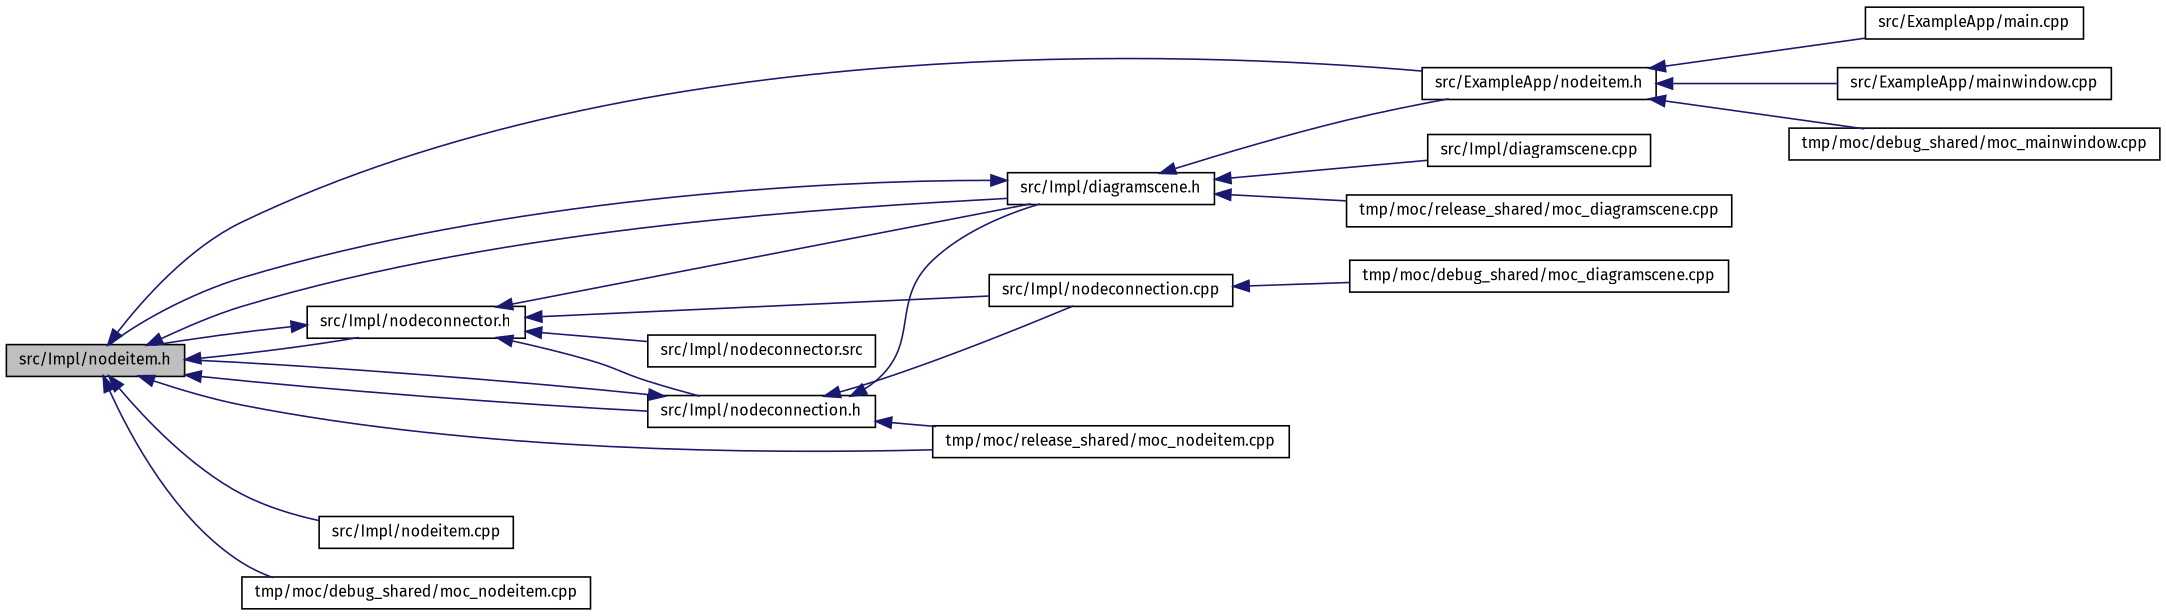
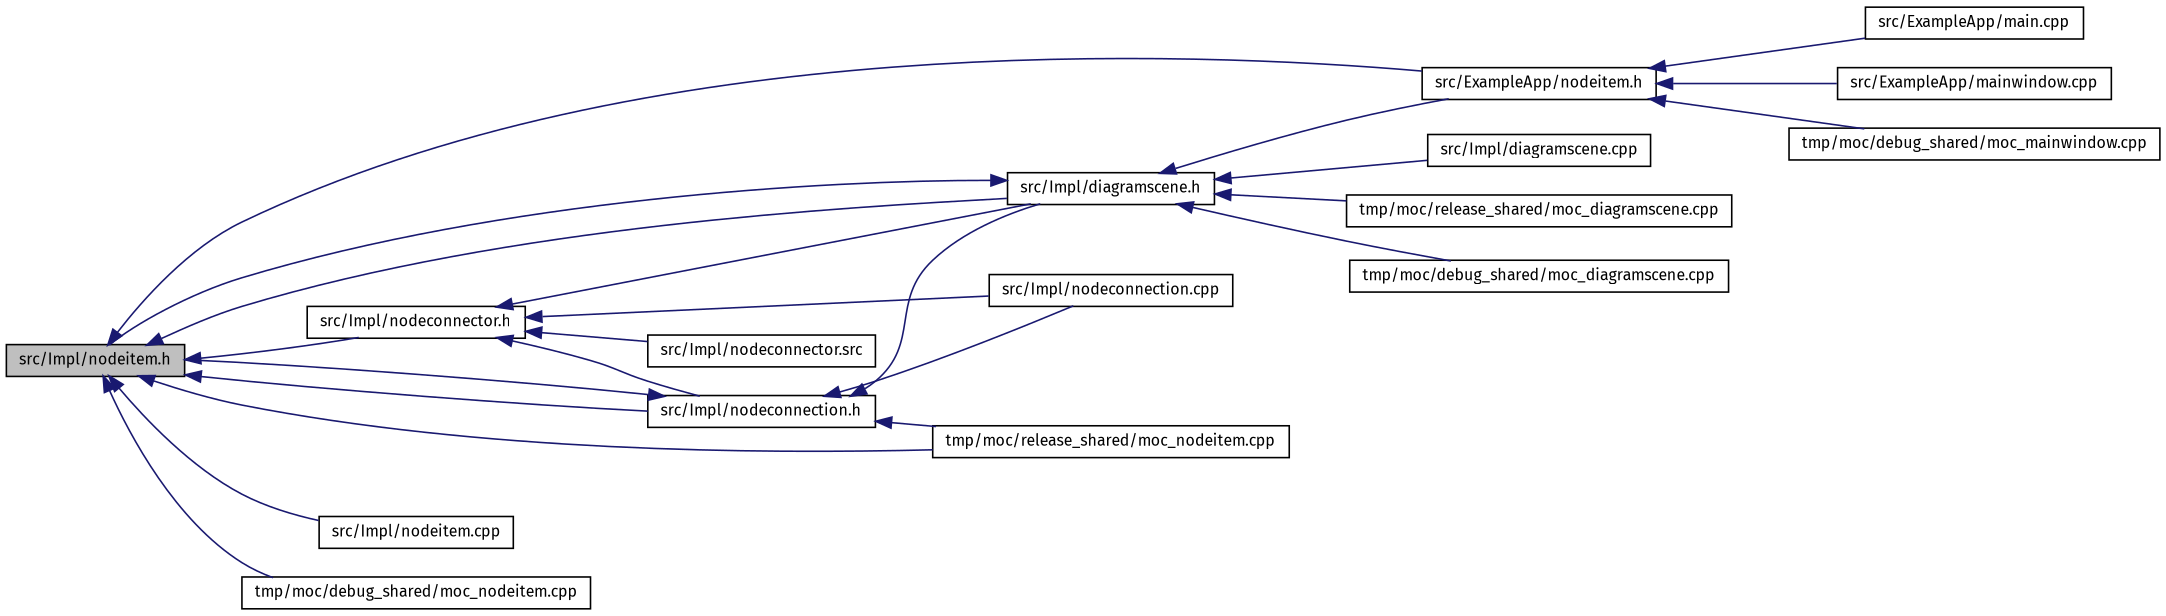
(1299, 284) -> (1322, 236)
(222, 335) -> none
